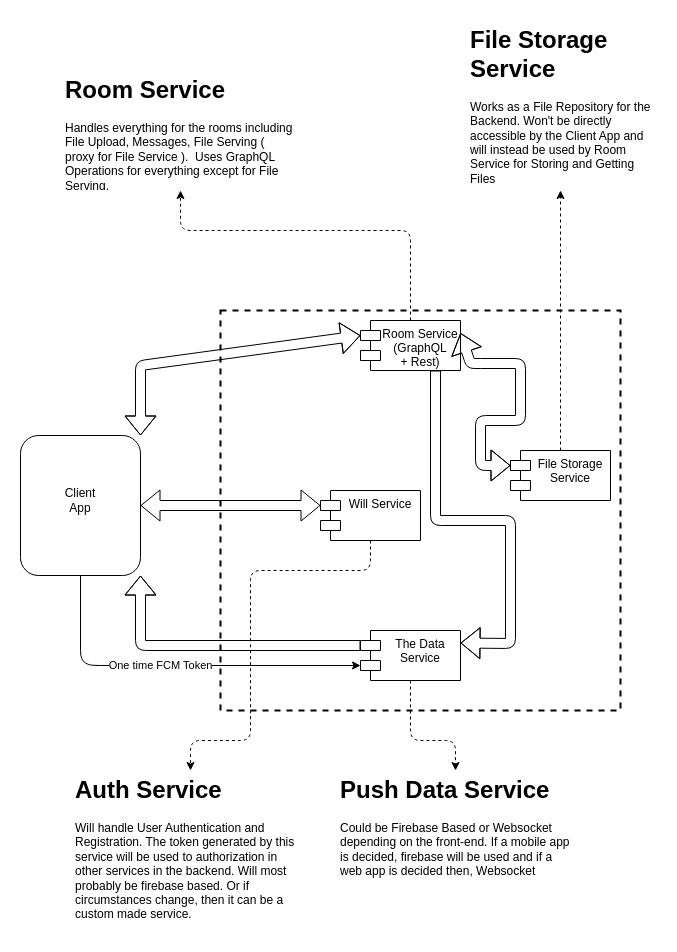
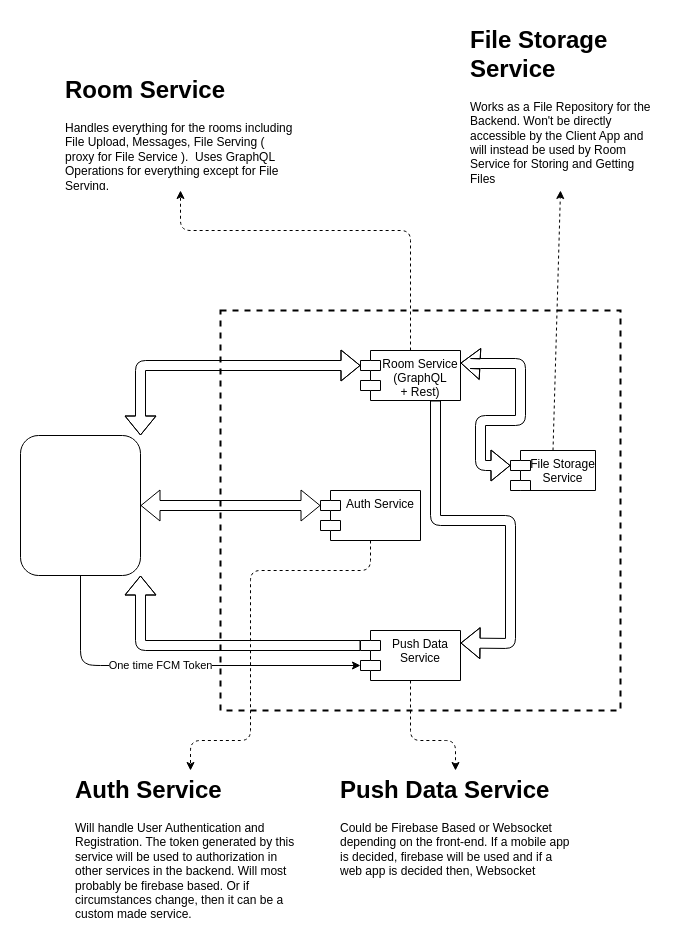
(411, 346) -> (411, 376)
(561, 476) -> (553, 471)
(81, 501) -> none
(380, 504) -> (380, 504)
(420, 644) -> (420, 644)
